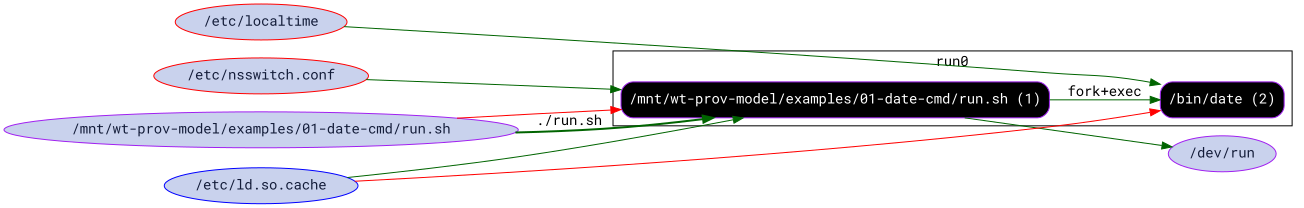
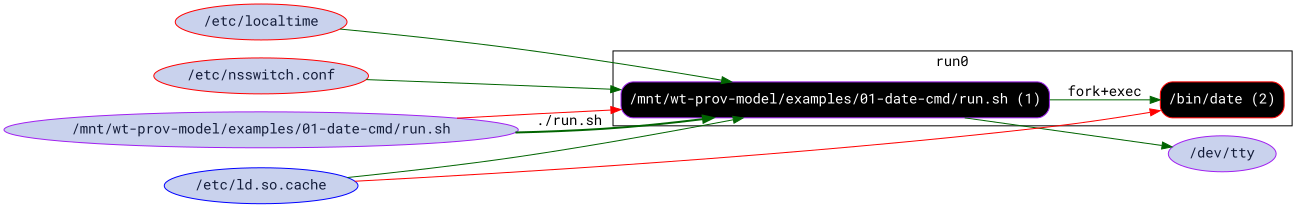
(828, 57) -> (531, 51)
(1222, 100) -> (1222, 100)
(1222, 154) -> (1222, 154)
